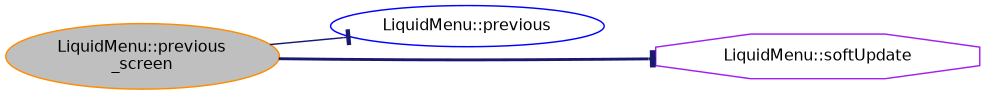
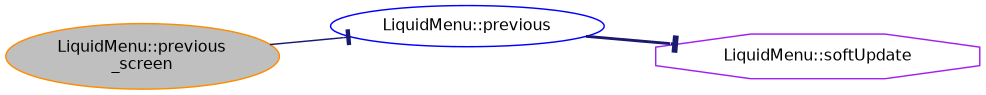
(464, 60) -> (628, 40)
